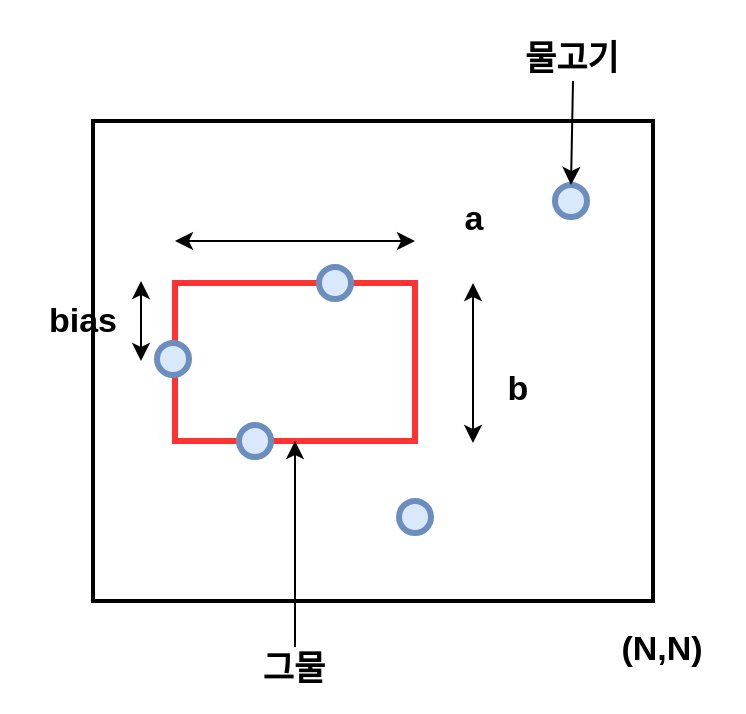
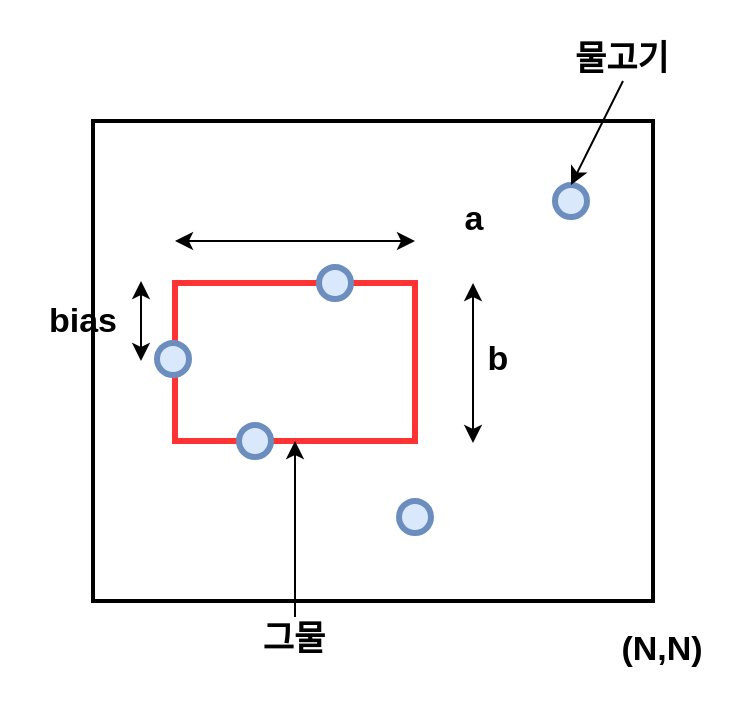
(573, 61) -> (623, 61)
(519, 391) -> (499, 361)
(295, 671) -> (295, 641)
